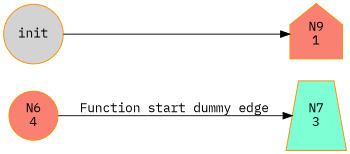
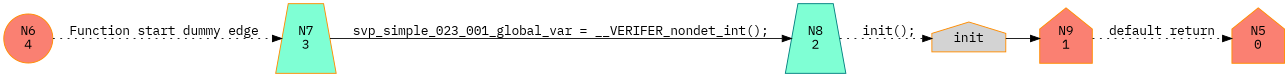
(33, 34) -> (969, 38)
none -> (816, 38)
none -> (1258, 38)
(171, 116) -> (163, 38)
